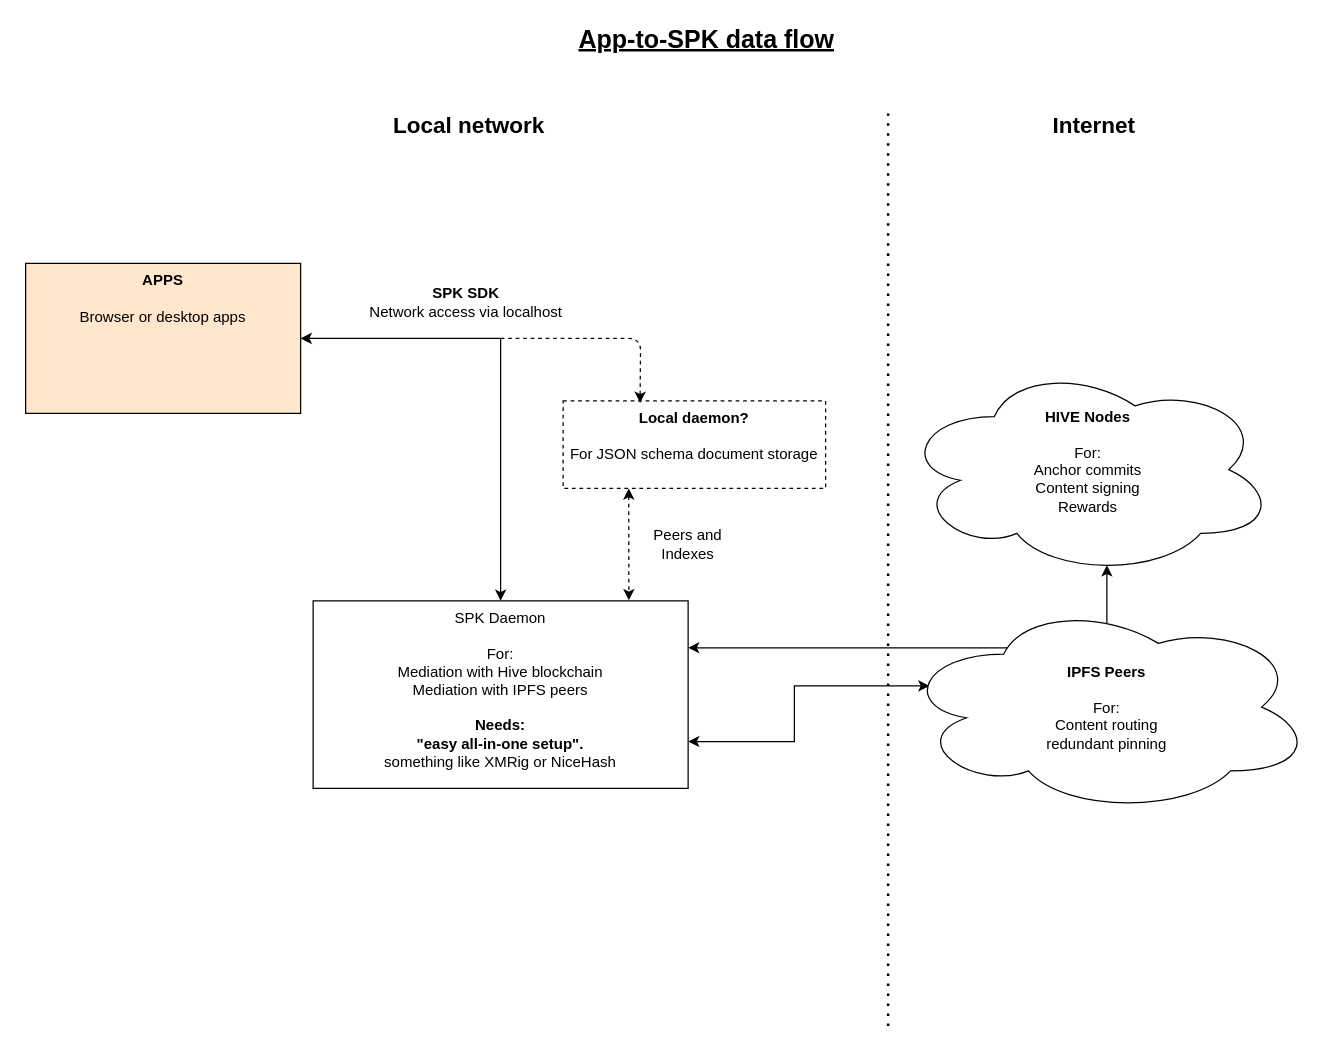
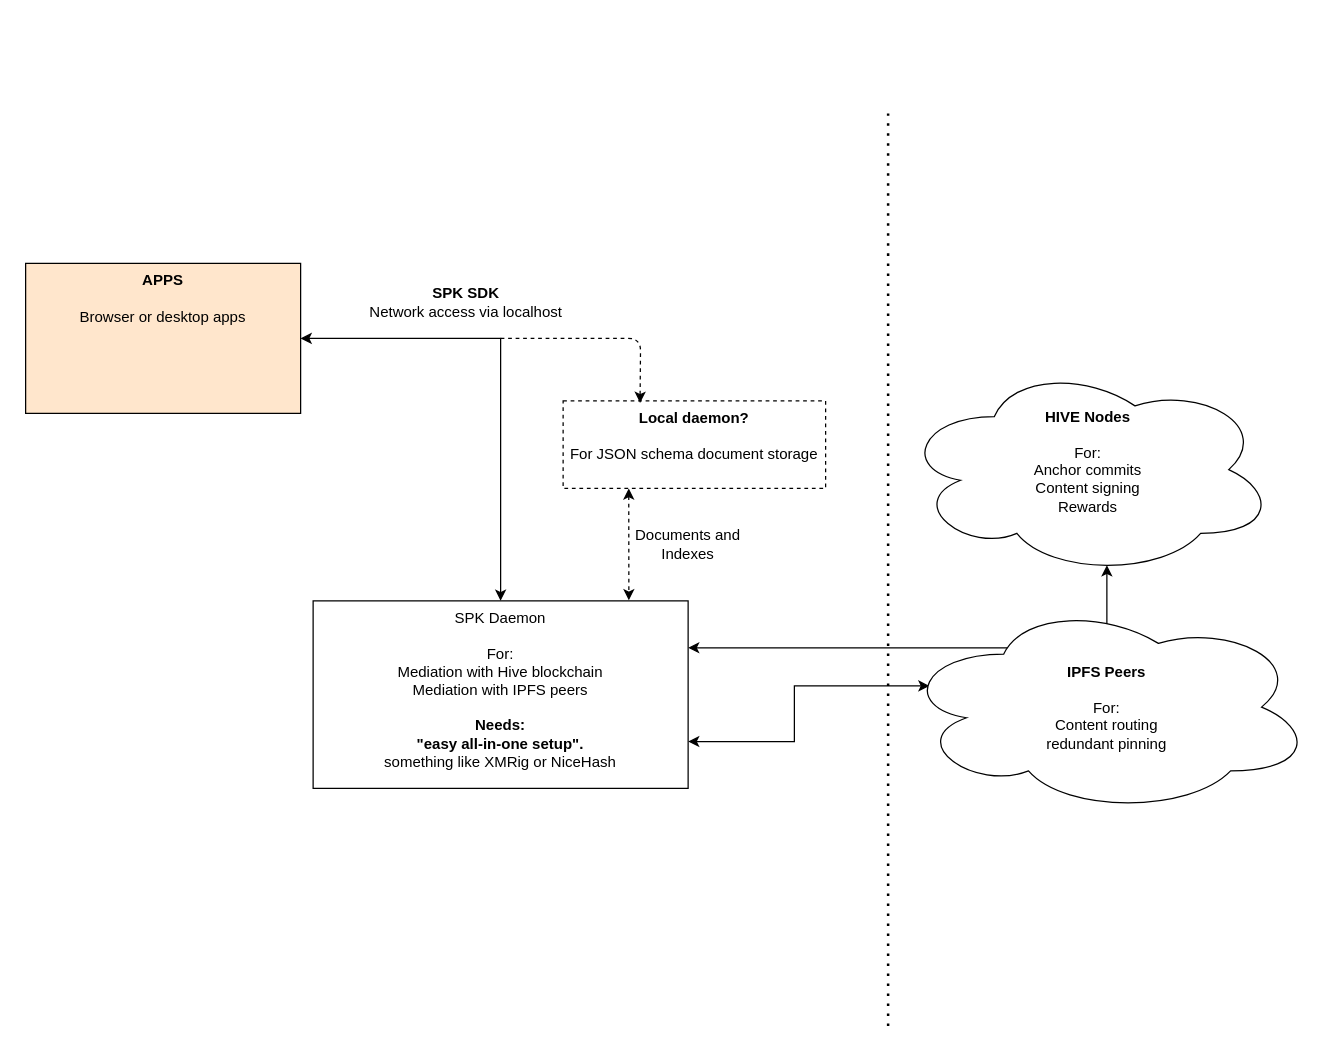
(707, 38) -> none
(469, 126) -> none
(1094, 126) -> none
(688, 544) -> (688, 544)
